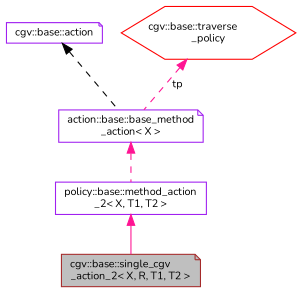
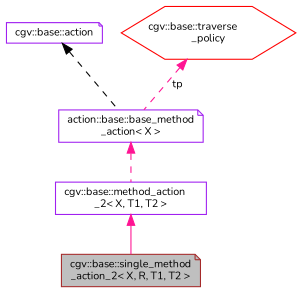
(131, 198) -> (131, 198)
(131, 271) -> (131, 271)
